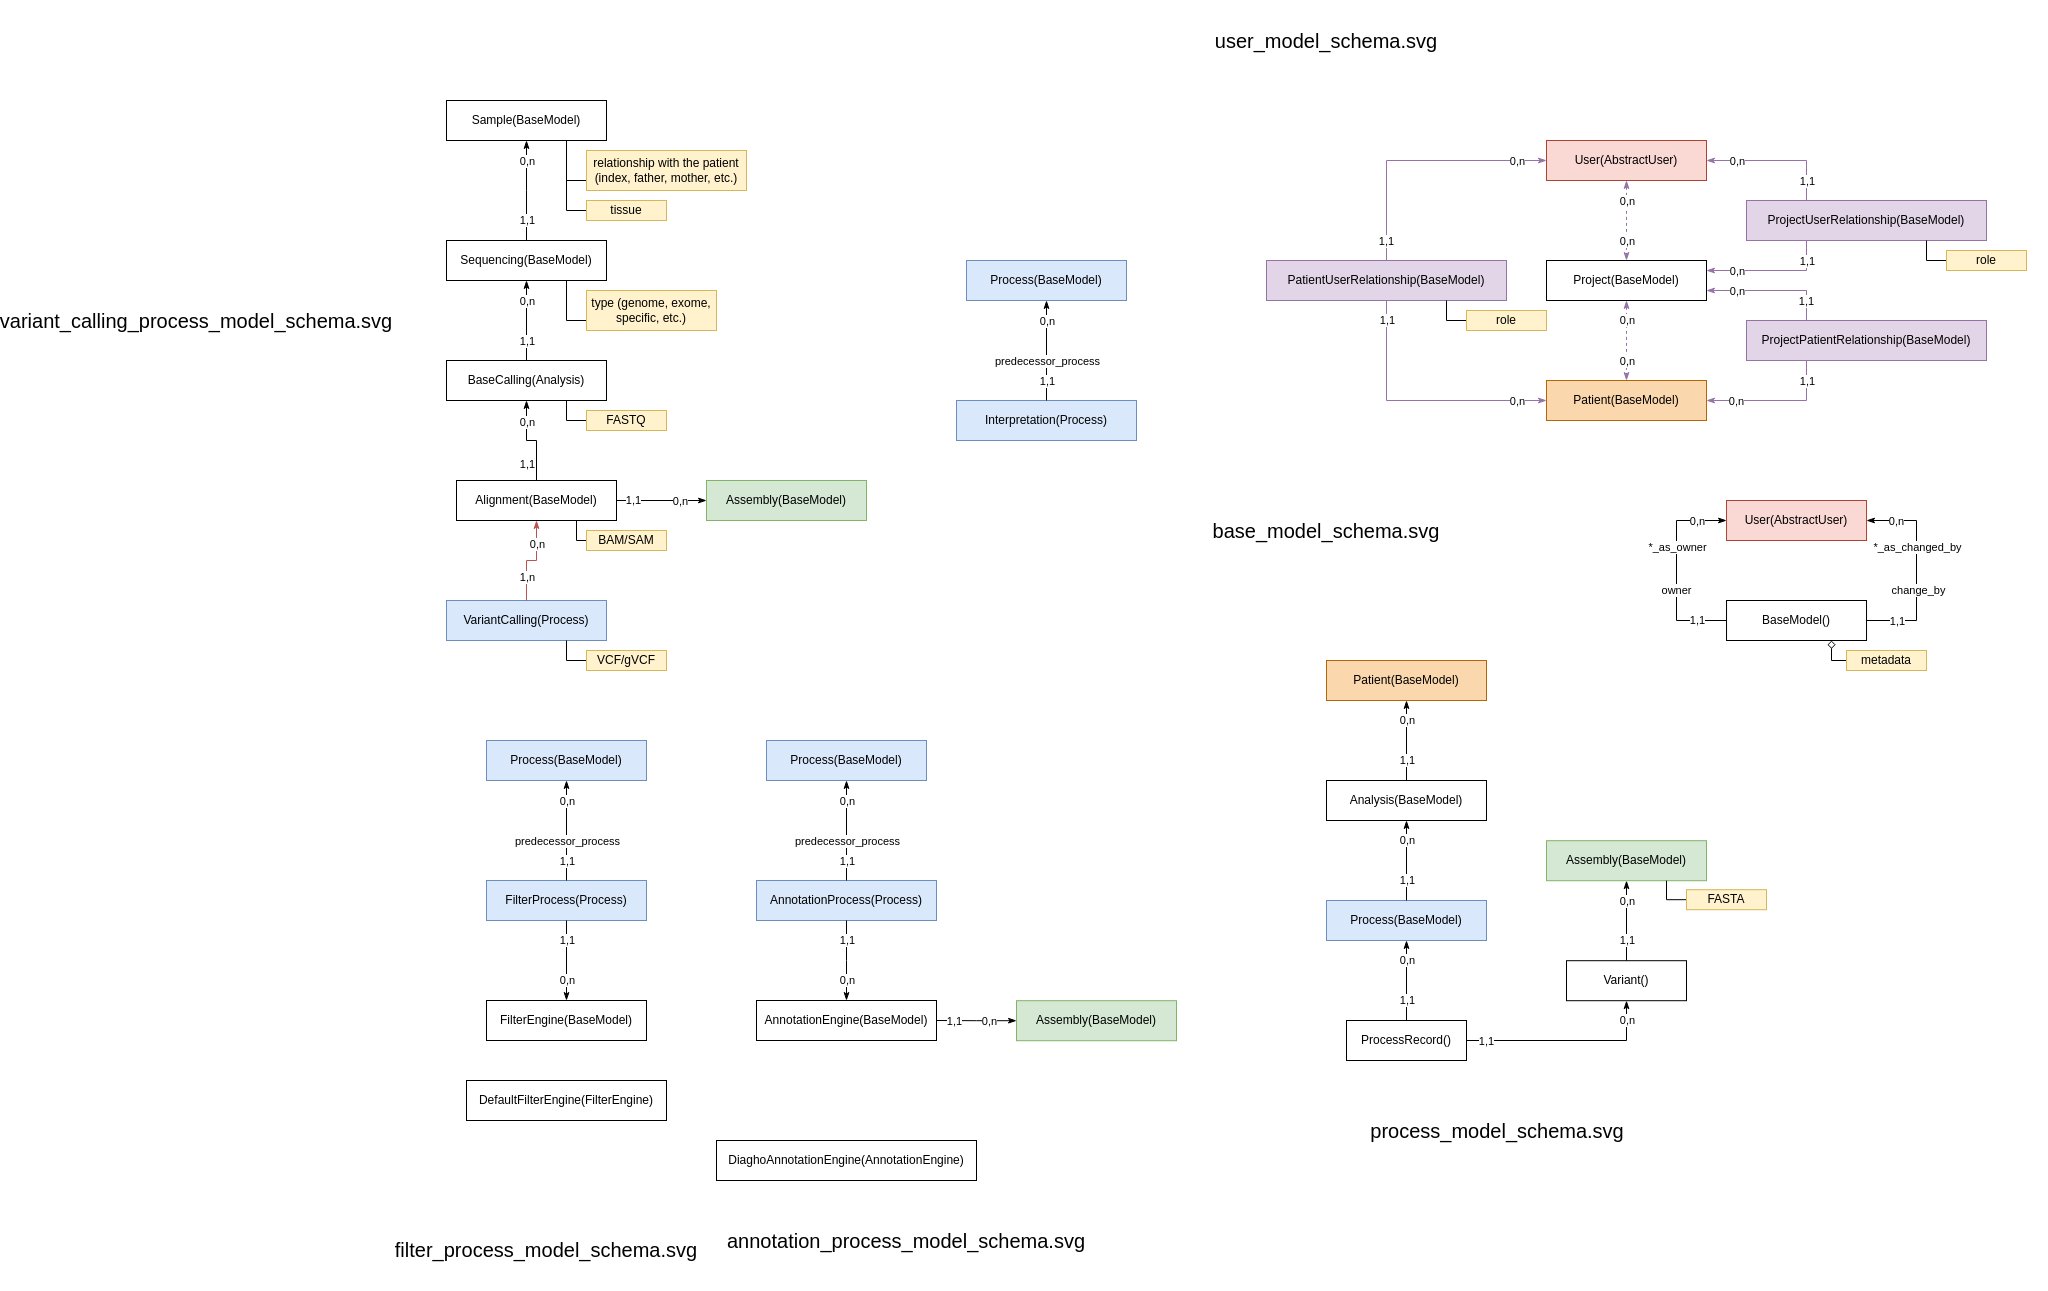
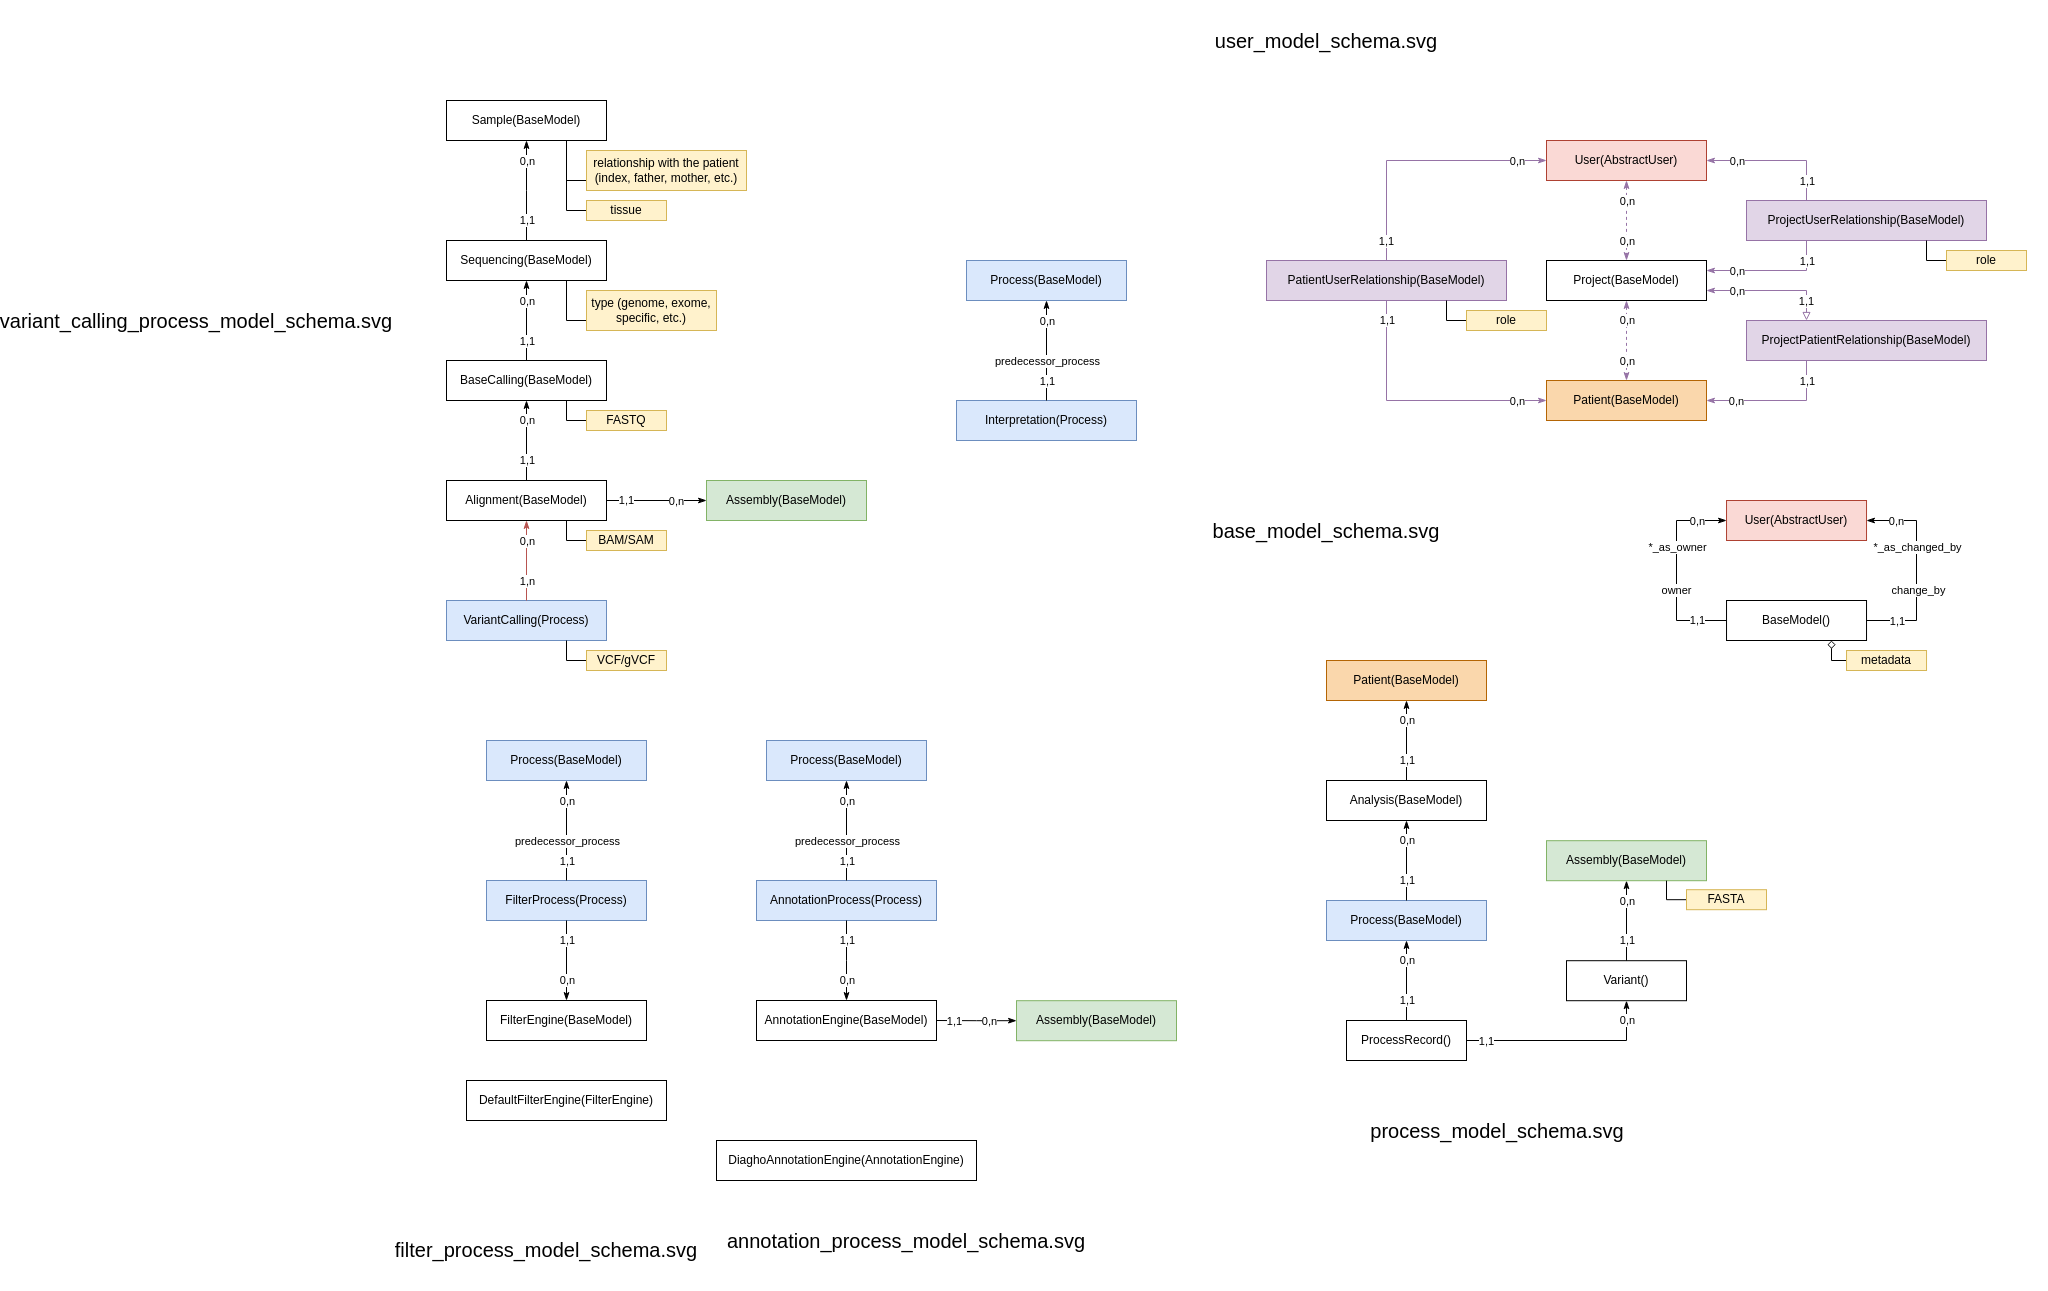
(1807, 314) -> (1807, 311)
(527, 381) -> (527, 381)
(537, 501) -> (527, 501)
